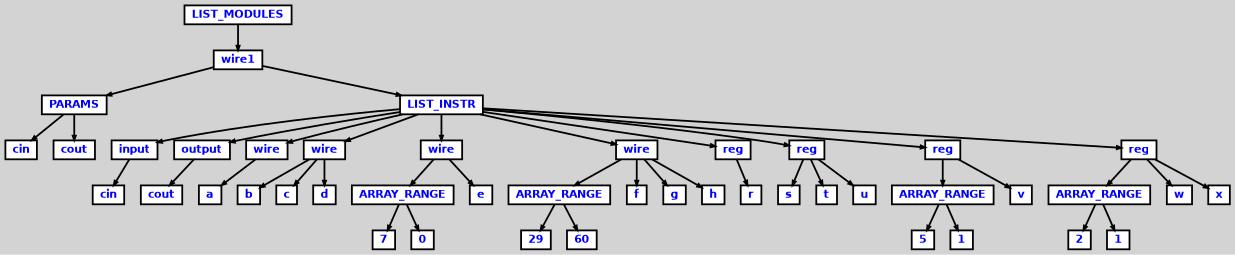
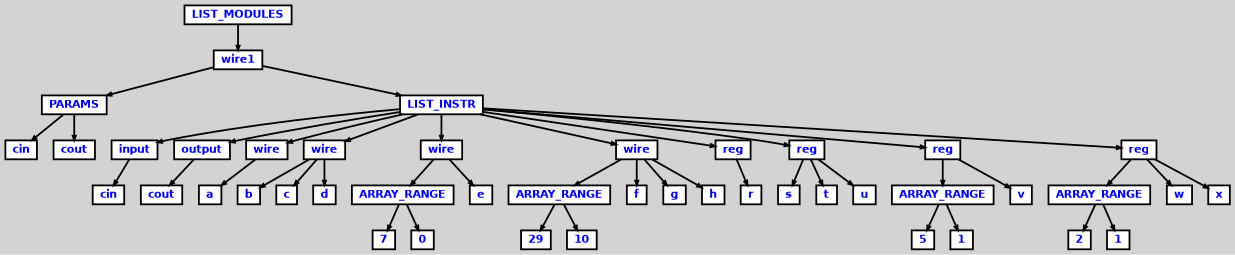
(582, 240) -> (582, 240)
